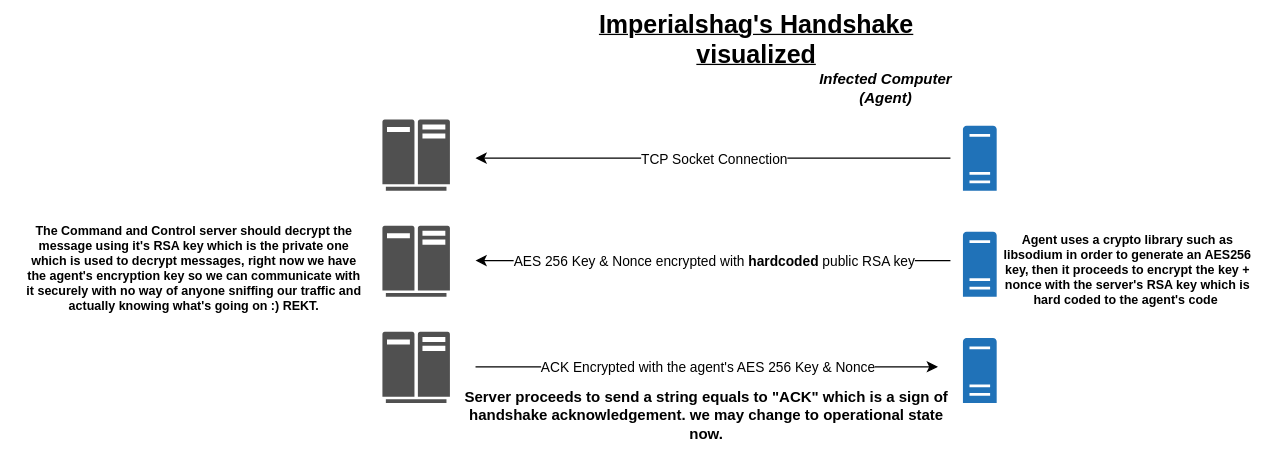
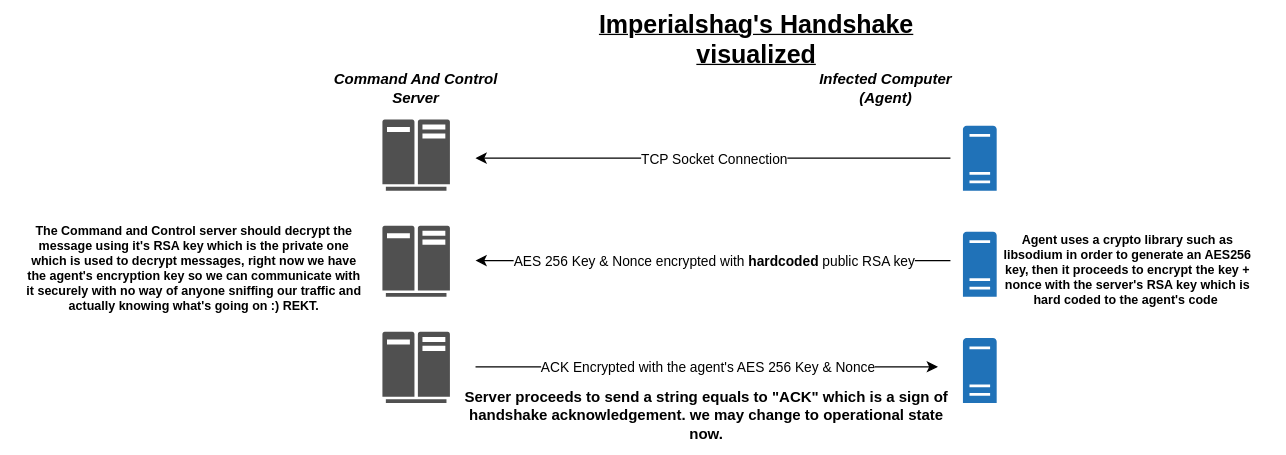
none -> (416, 88)
